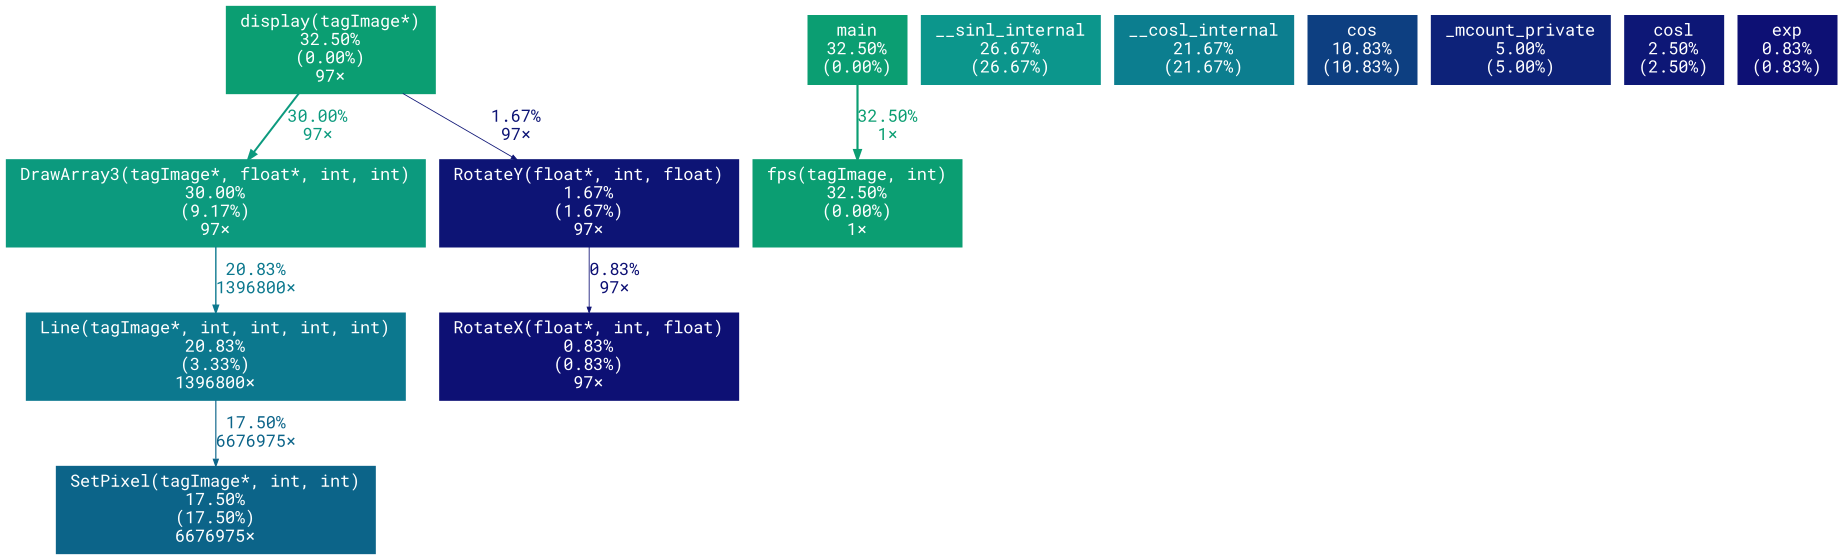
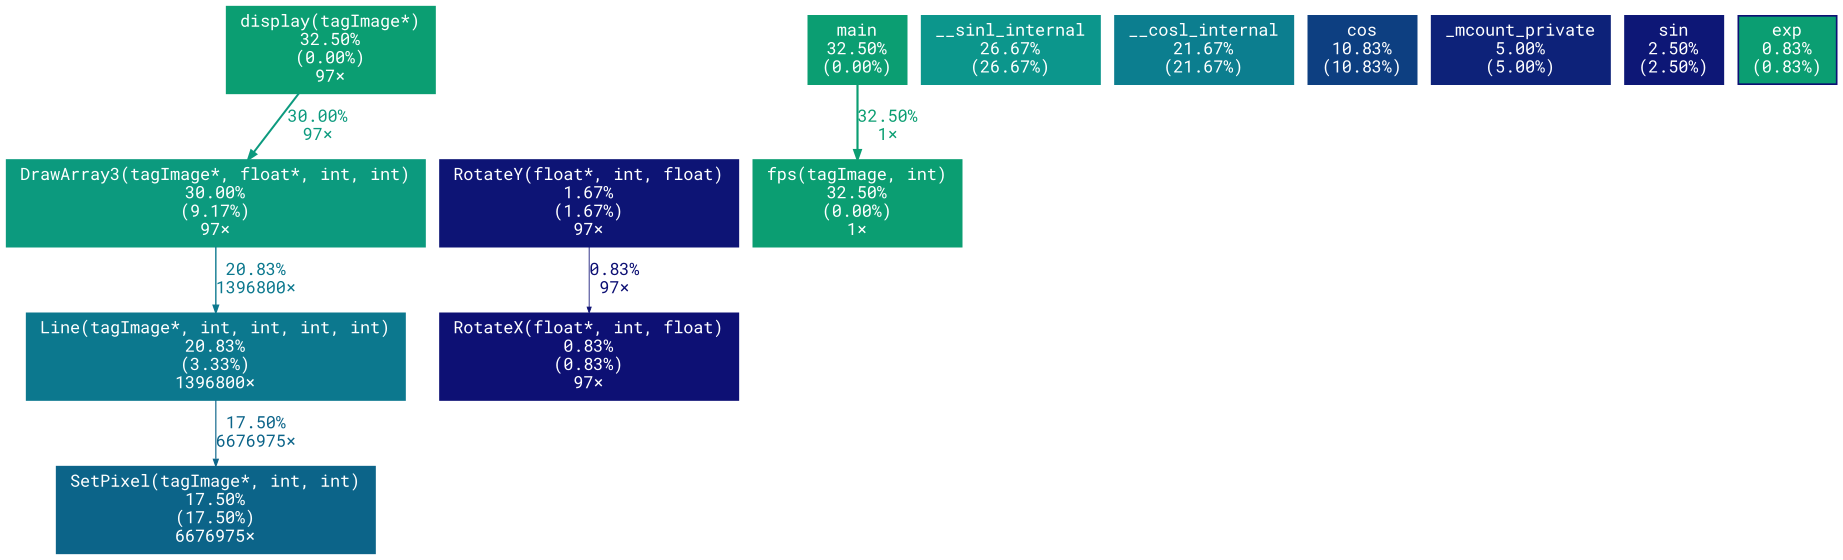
(1674, 50) -> (1674, 50)
(1788, 50) -> (1788, 50)
(457, 125) -> none
